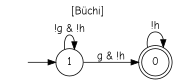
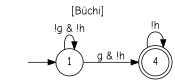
(155, 62) -> (155, 62)
